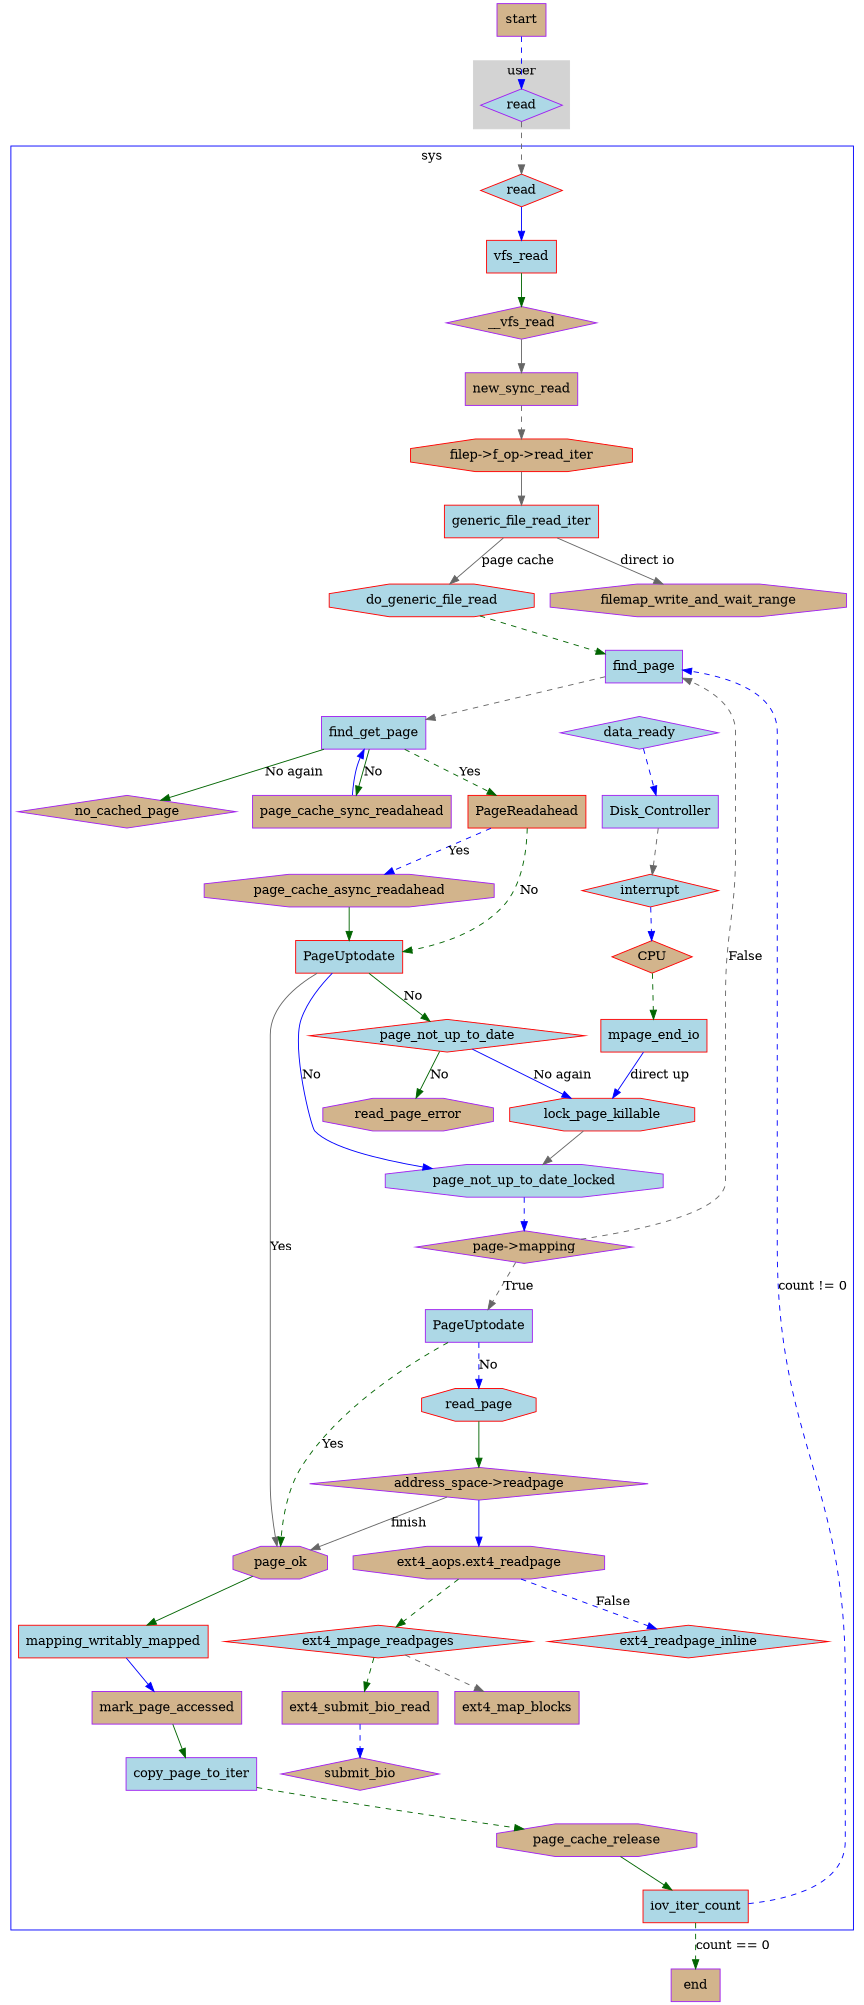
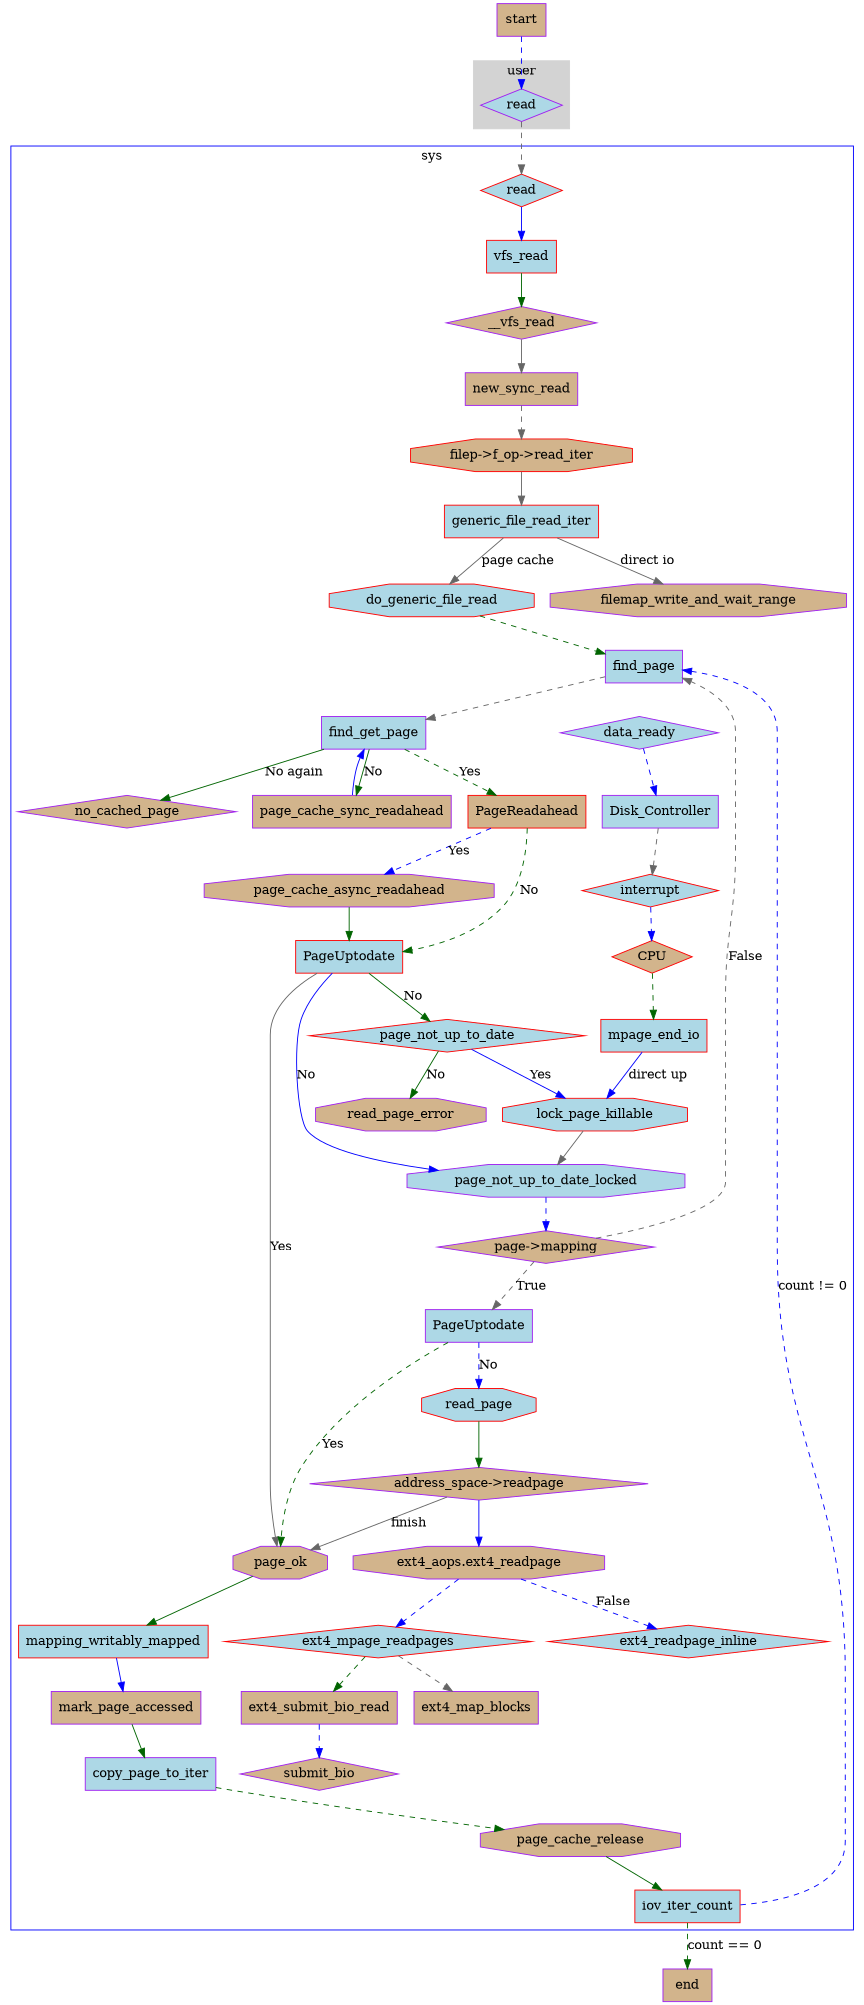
(562, 1075) -> (541, 1075)
(431, 1600) -> (431, 1600)
